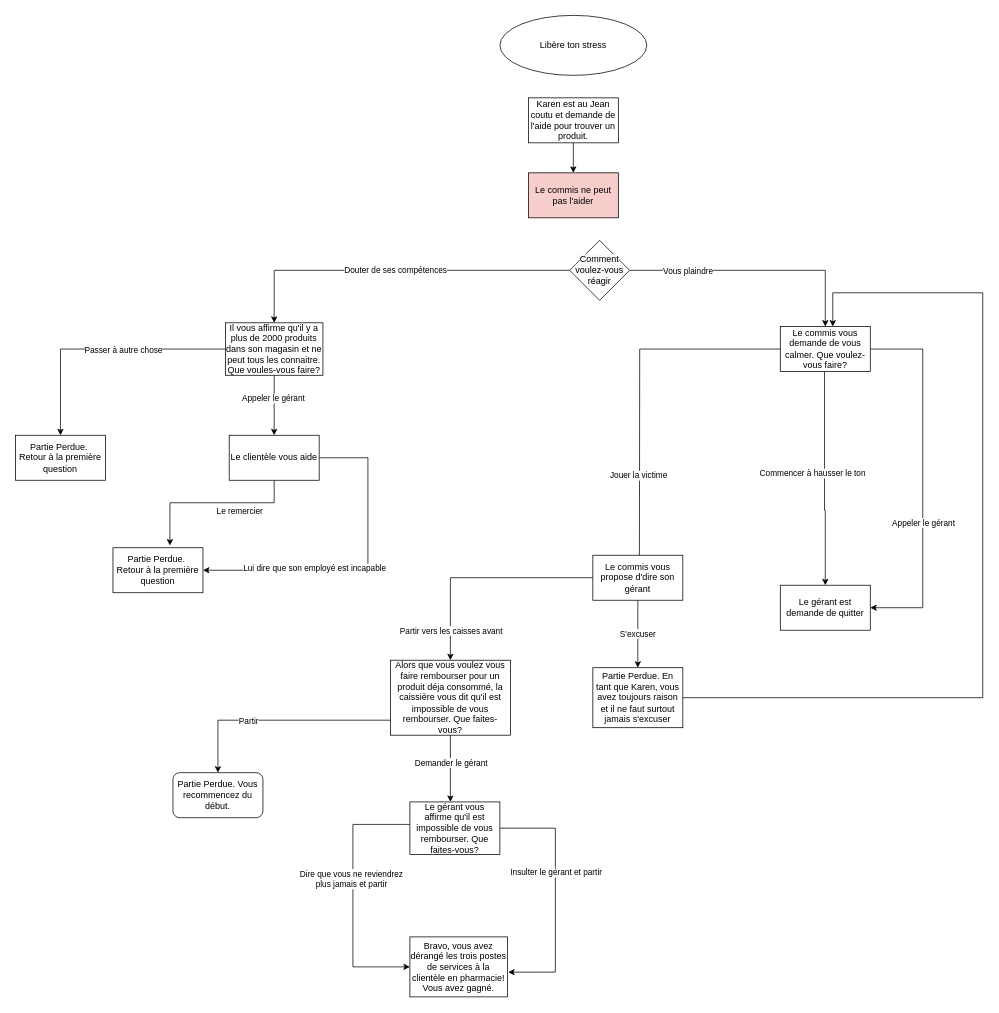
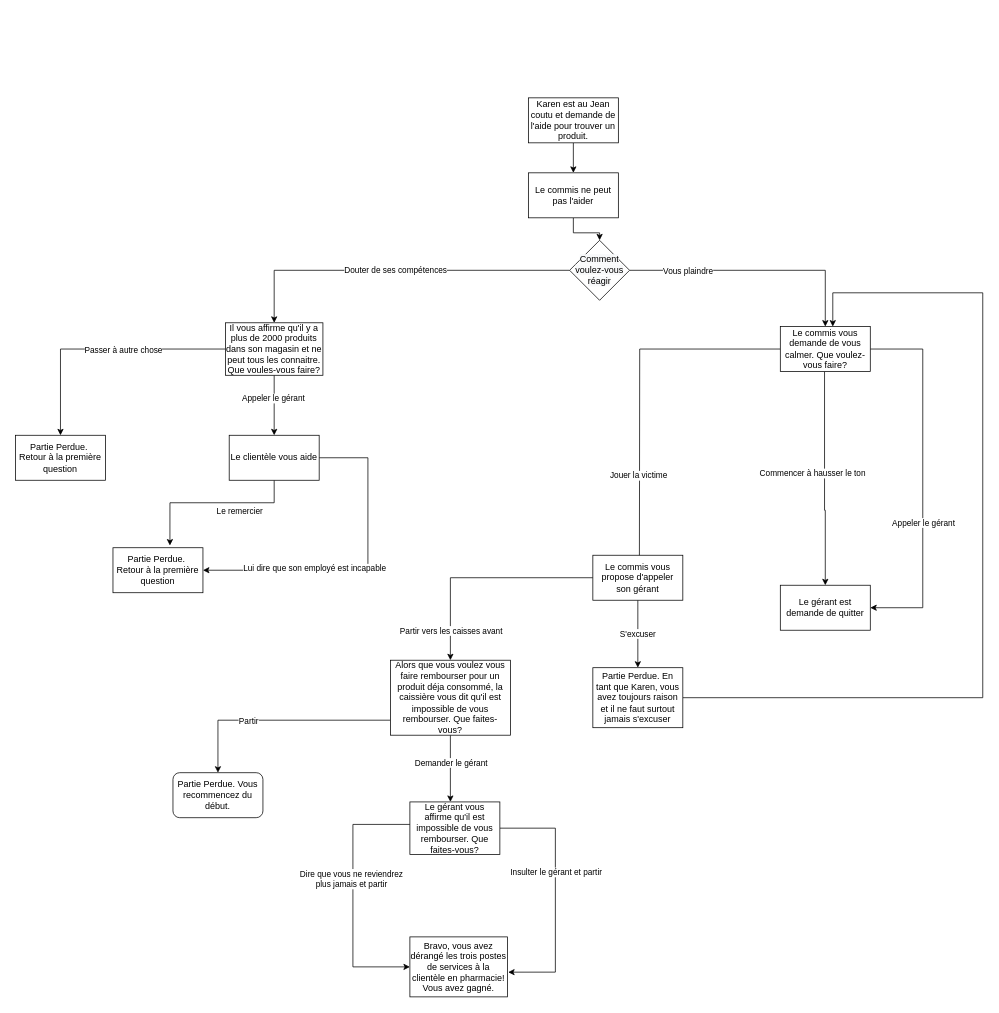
(573, 45) -> none
(573, 195) -> (573, 195)
none -> (579, 233)
(638, 578) -> (638, 578)
